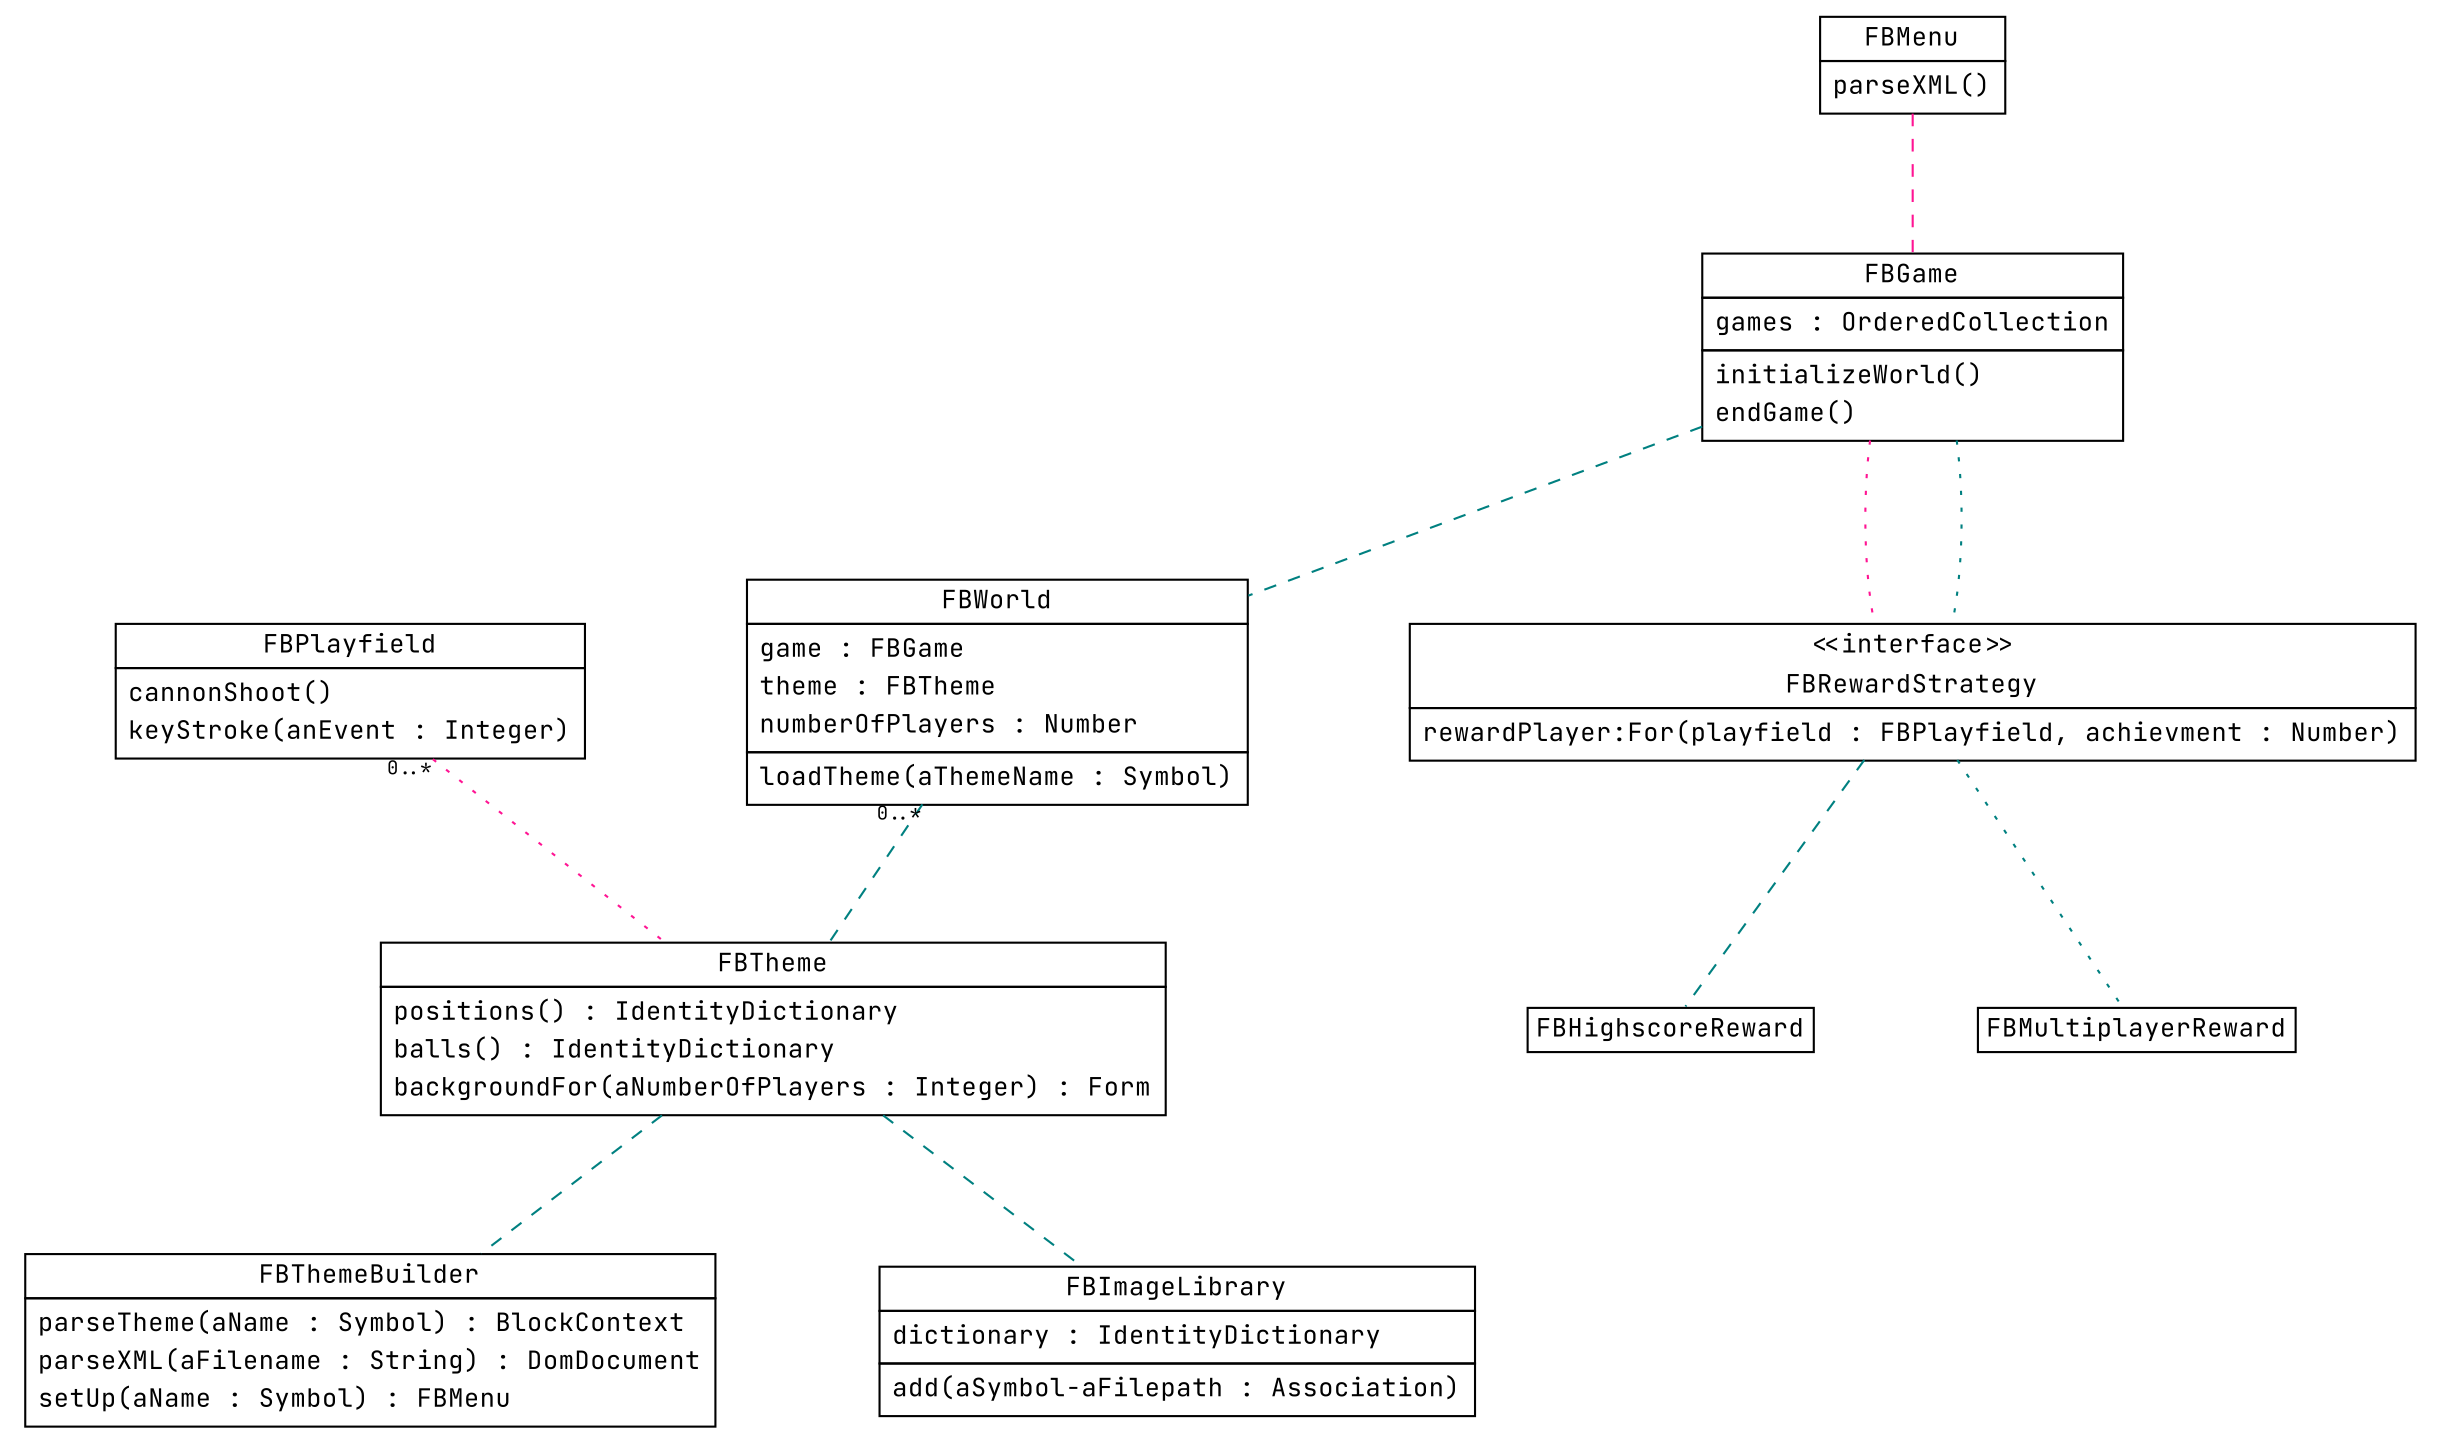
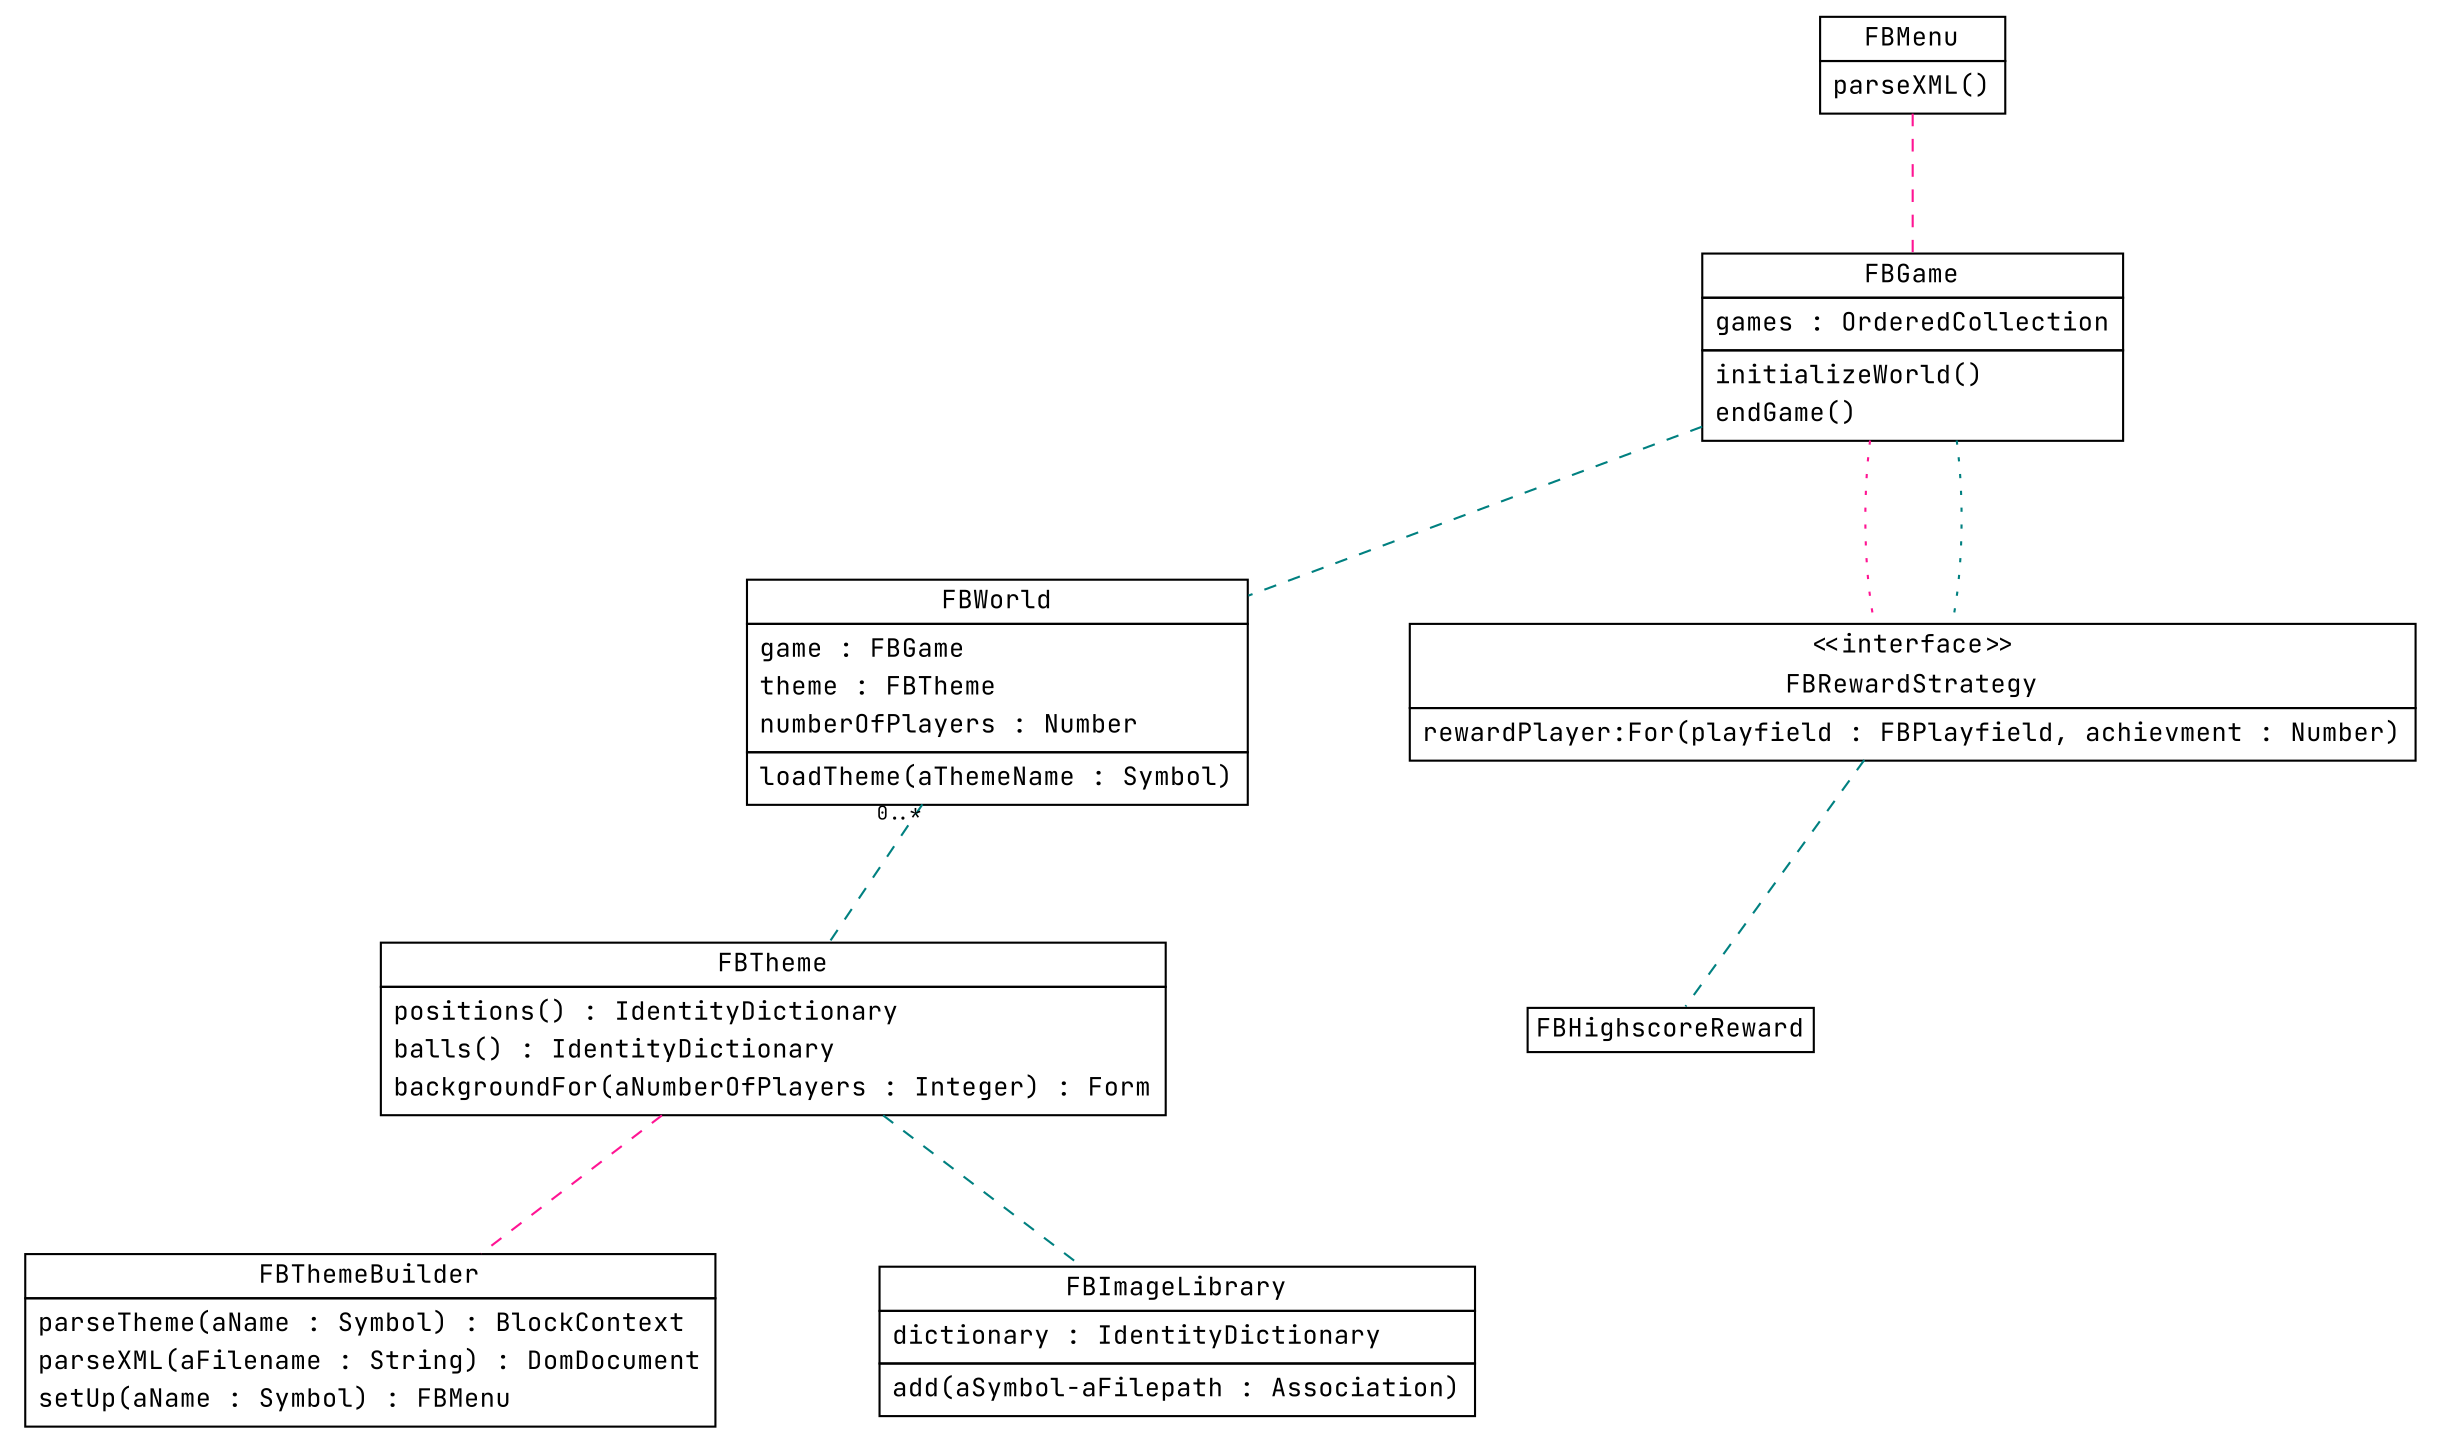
(349, 691) -> none
(2136, 1029) -> none
(572, 1184) -> (572, 1184)
